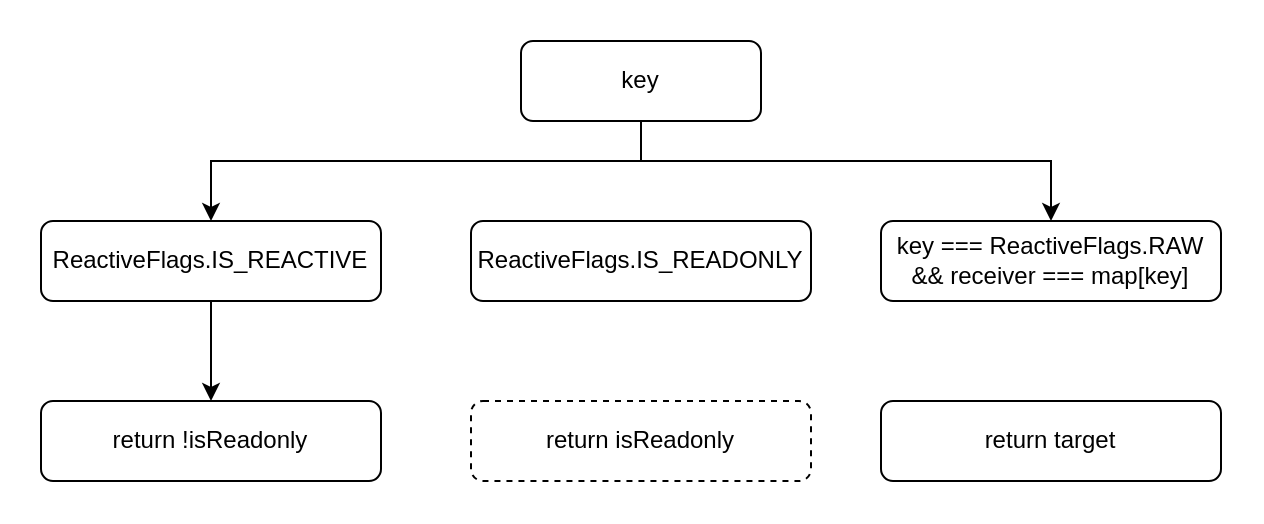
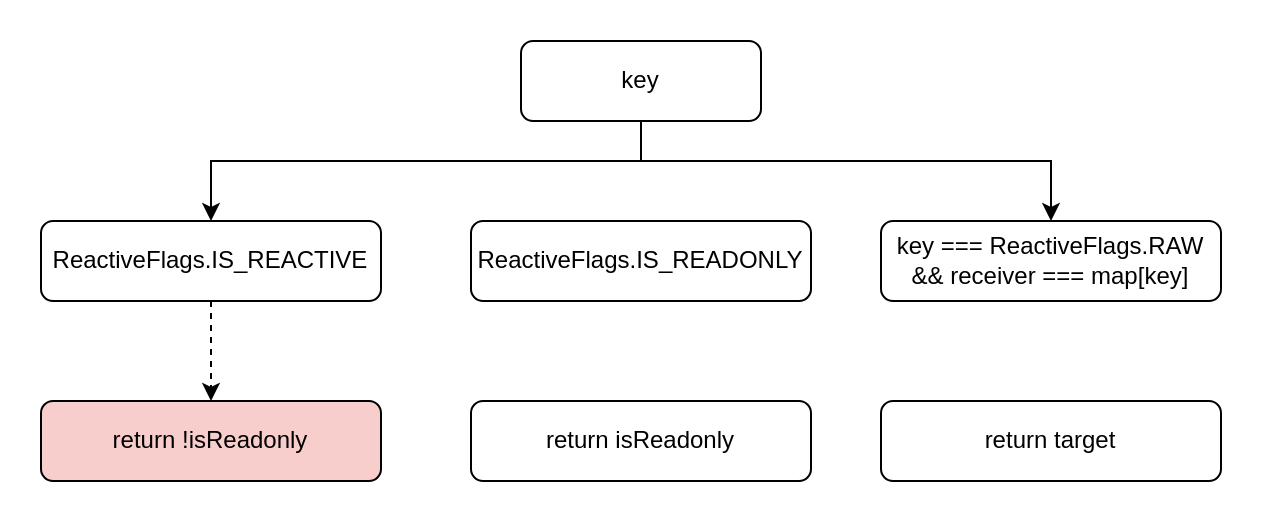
(211, 345) -> (211, 345)
(211, 441) -> (211, 441)
(641, 441) -> (641, 441)
